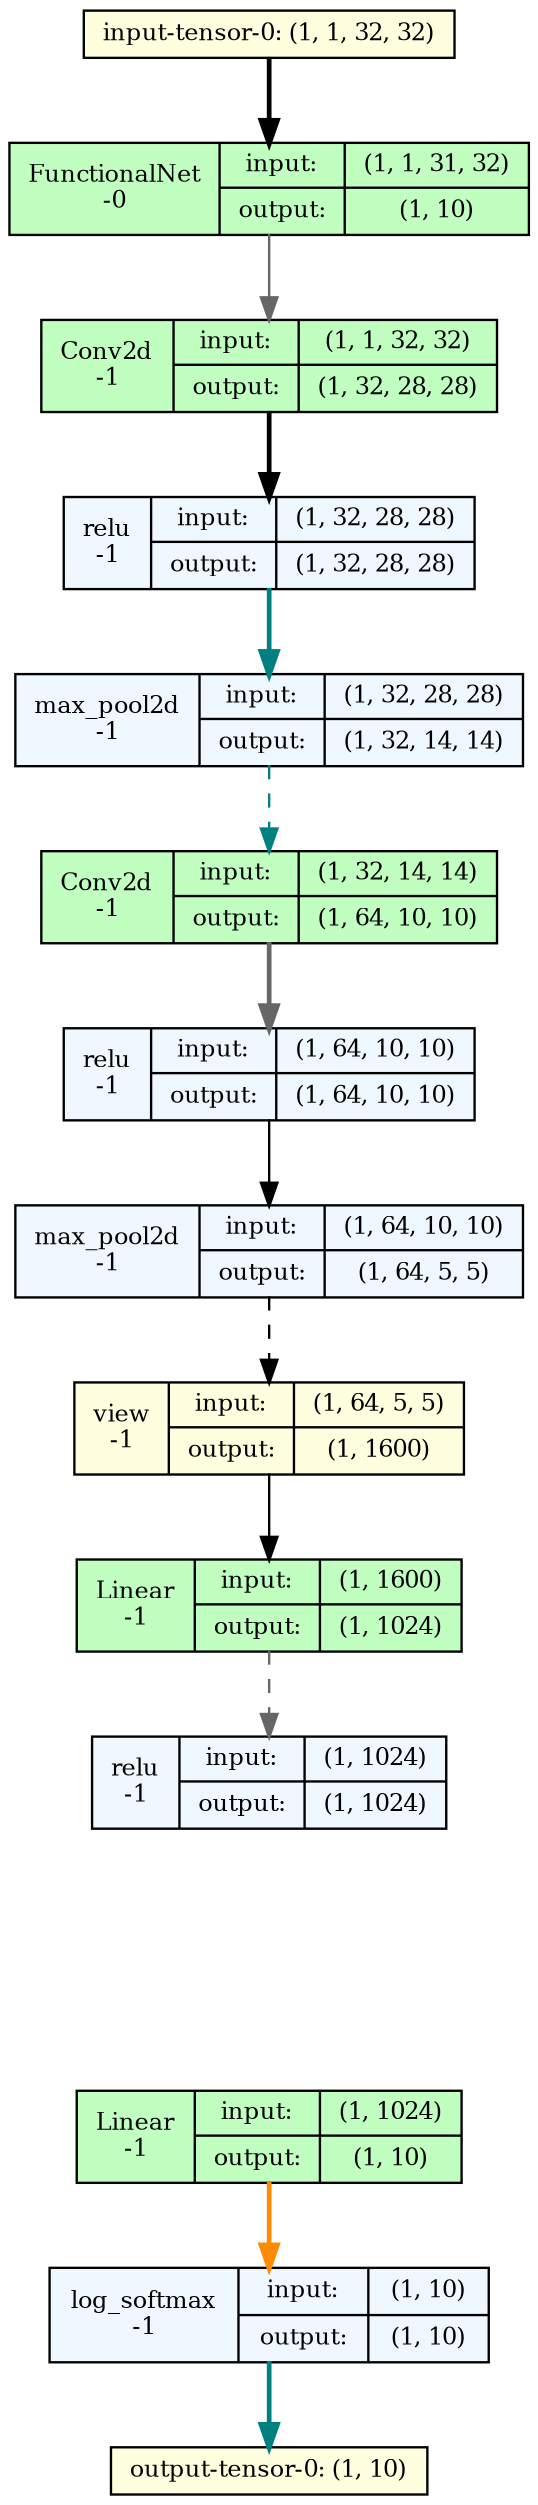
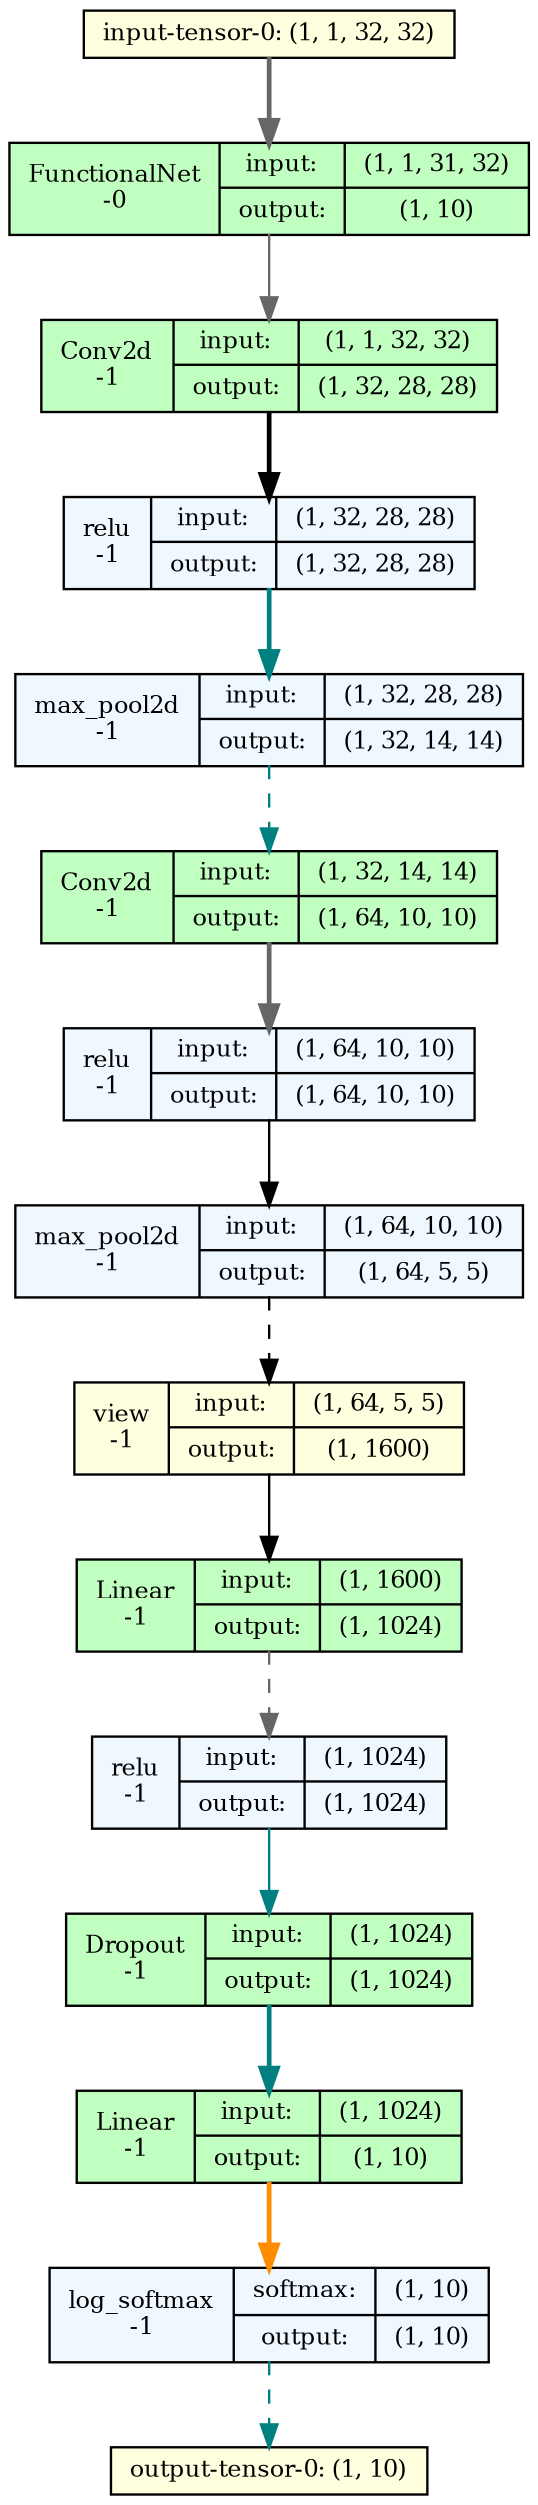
(269, 88) -> (269, 88)
none -> (269, 1960)
(303, 2290) -> (305, 2290)
(269, 2392) -> (269, 2392)
